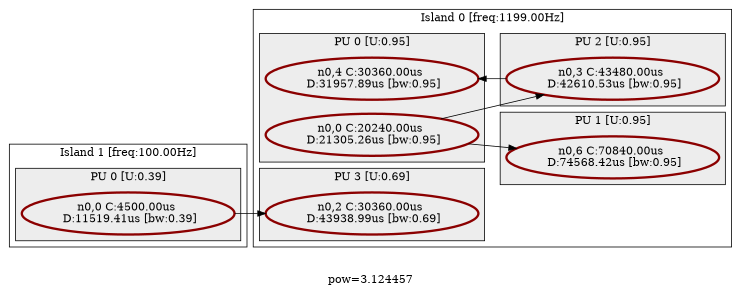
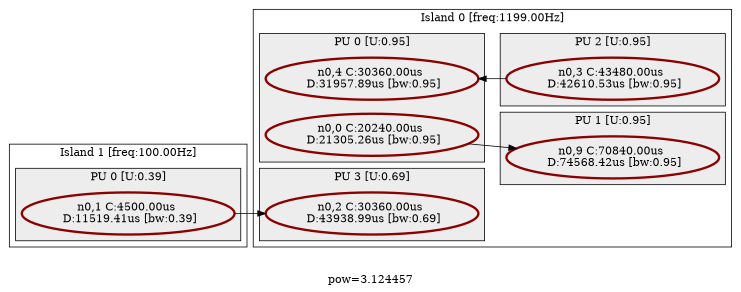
(491, 107) -> none
(613, 157) -> (613, 157)
(128, 213) -> (128, 213)
